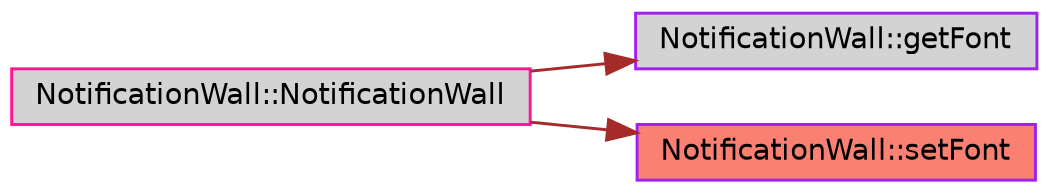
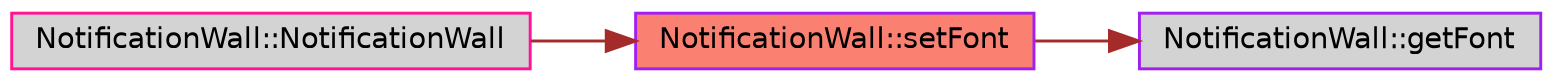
(568, 67) -> (1072, 41)
